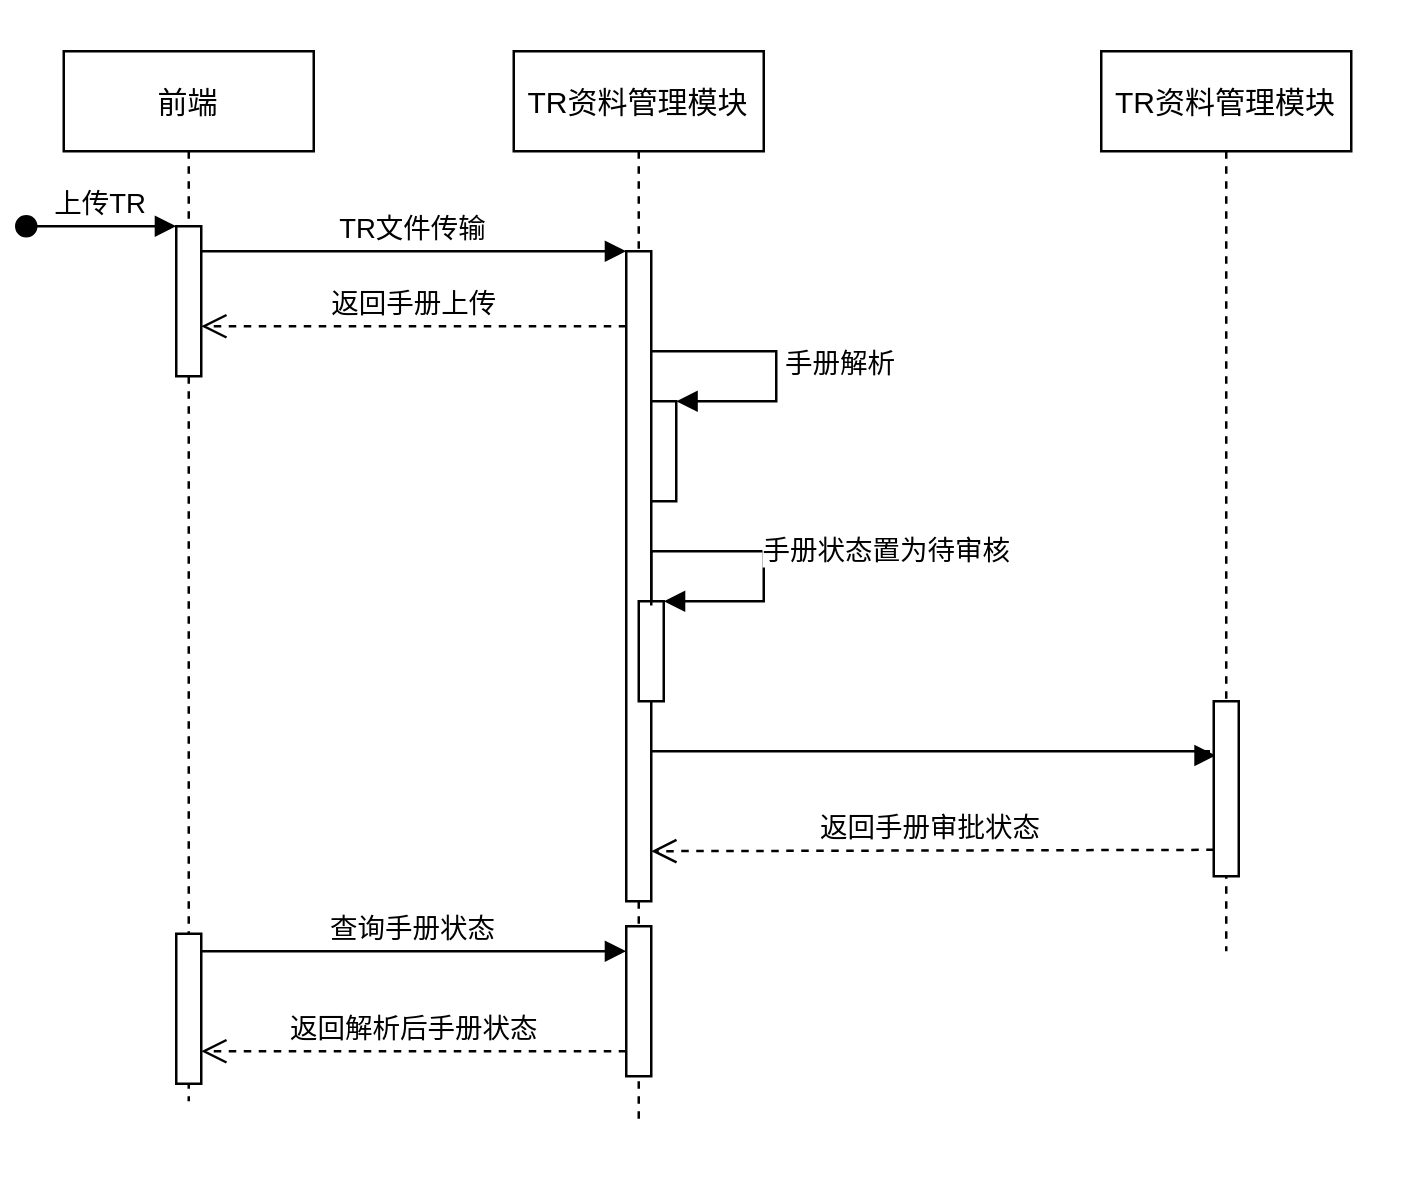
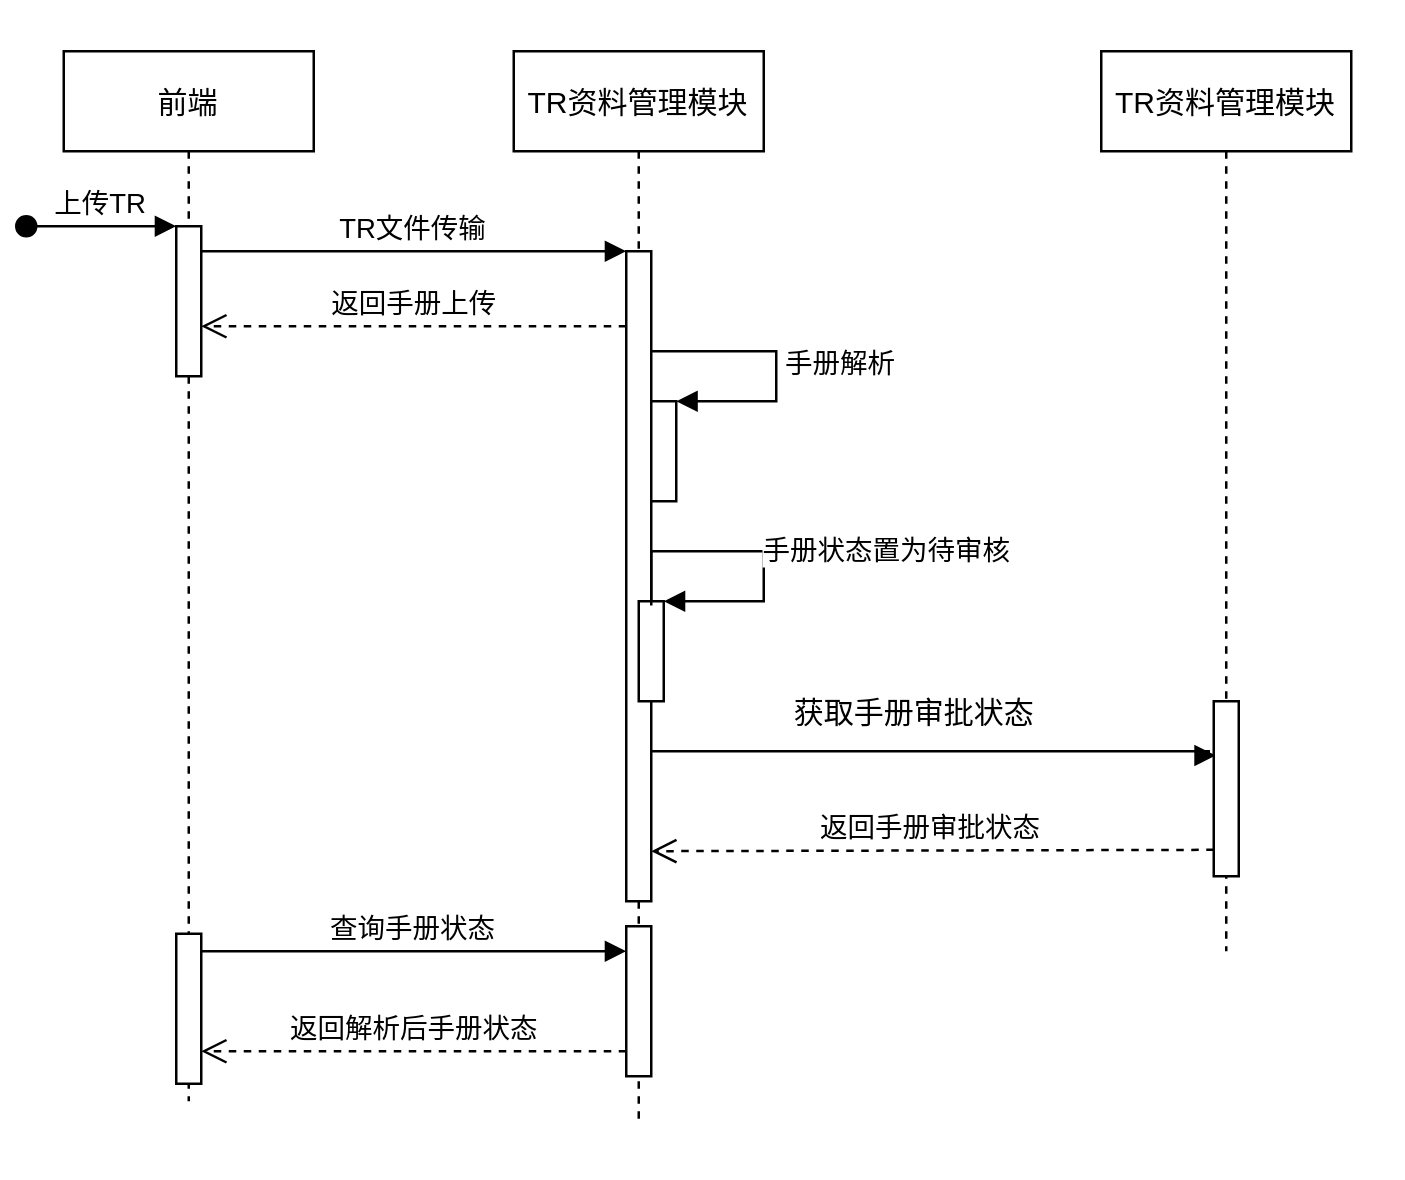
none -> (914, 714)
